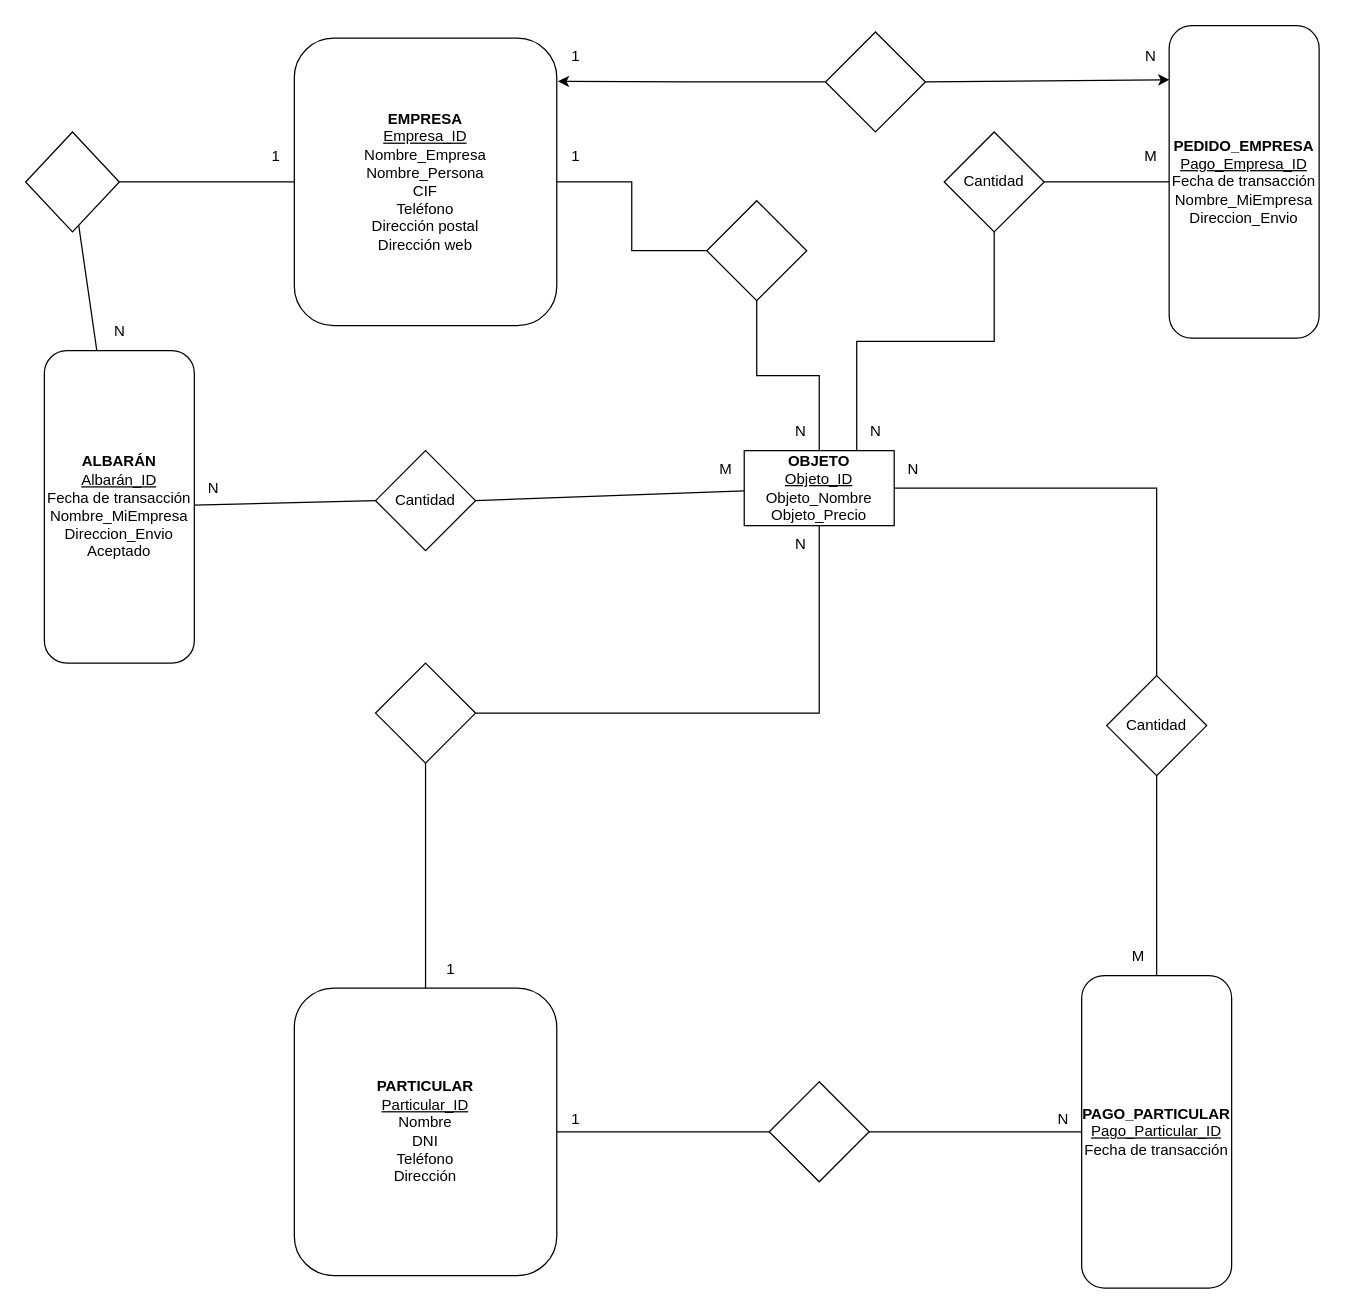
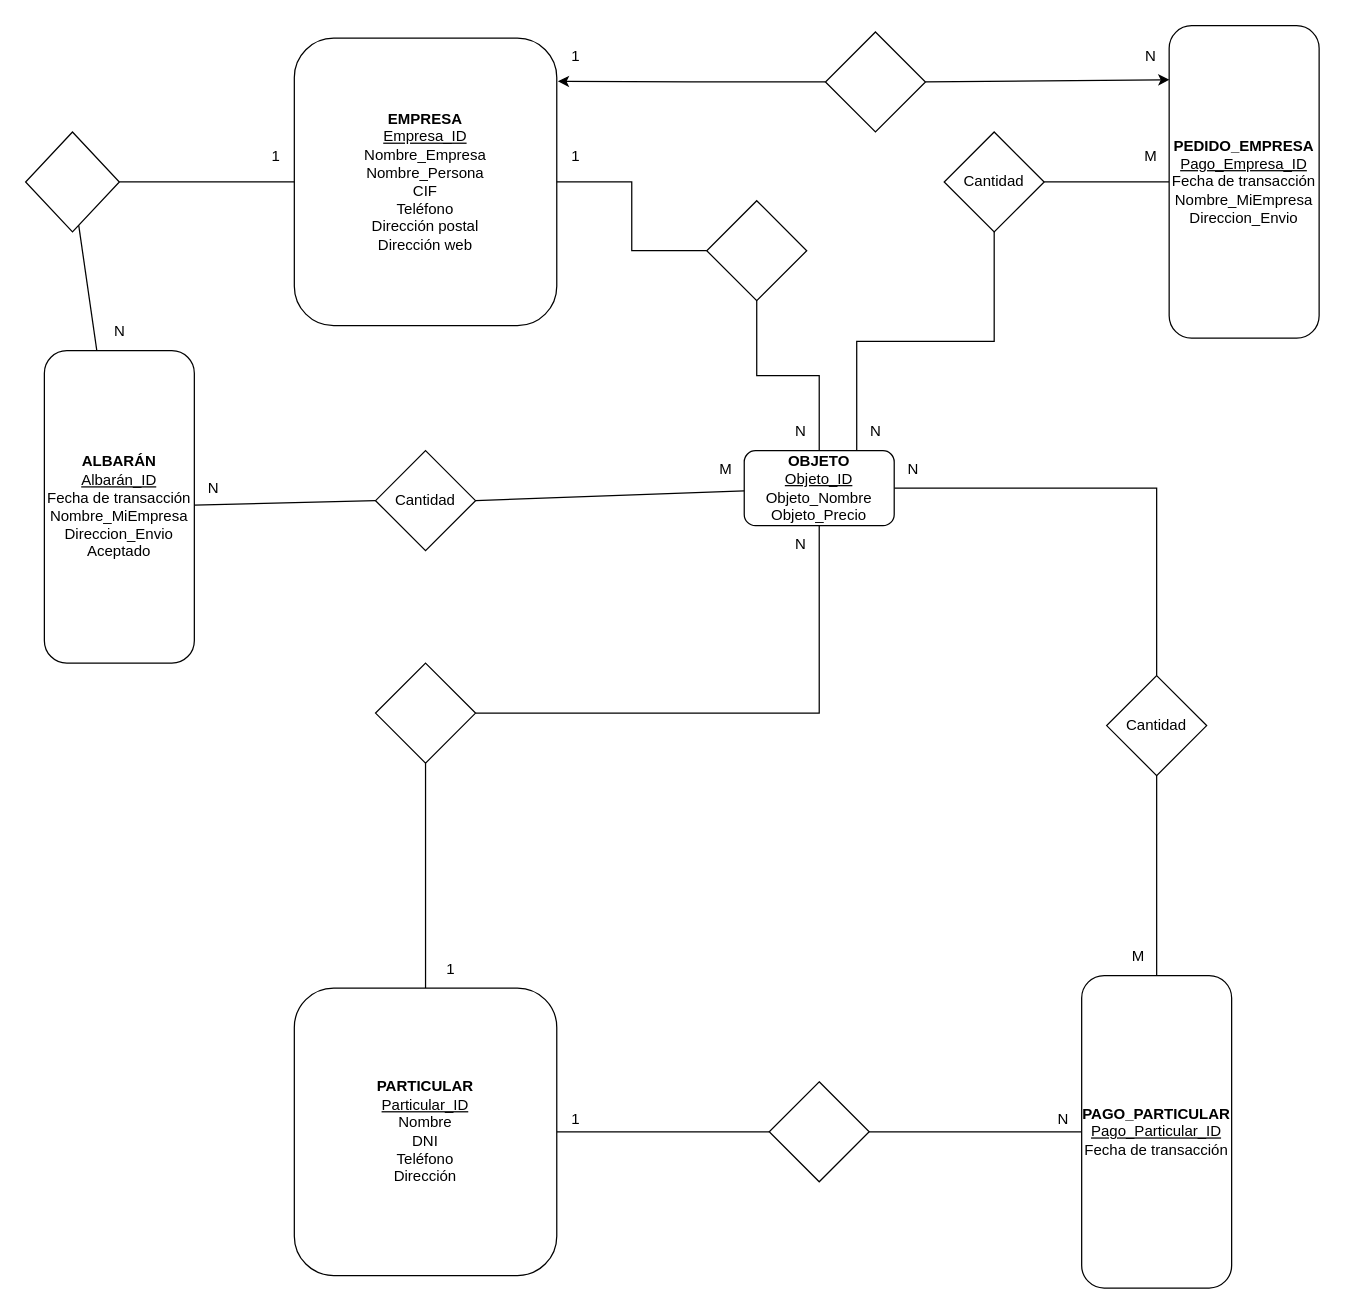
(819, 488) -> (819, 488)
